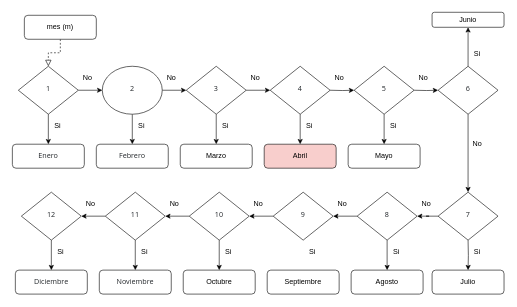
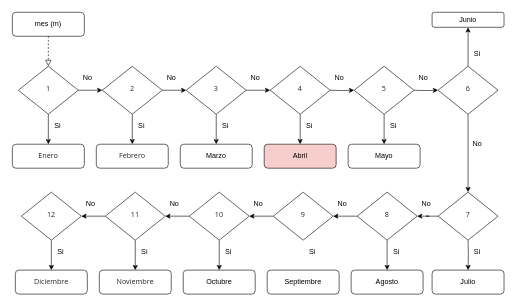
(60, 27) -> (48, 24)
(132, 90) -> (132, 90)
